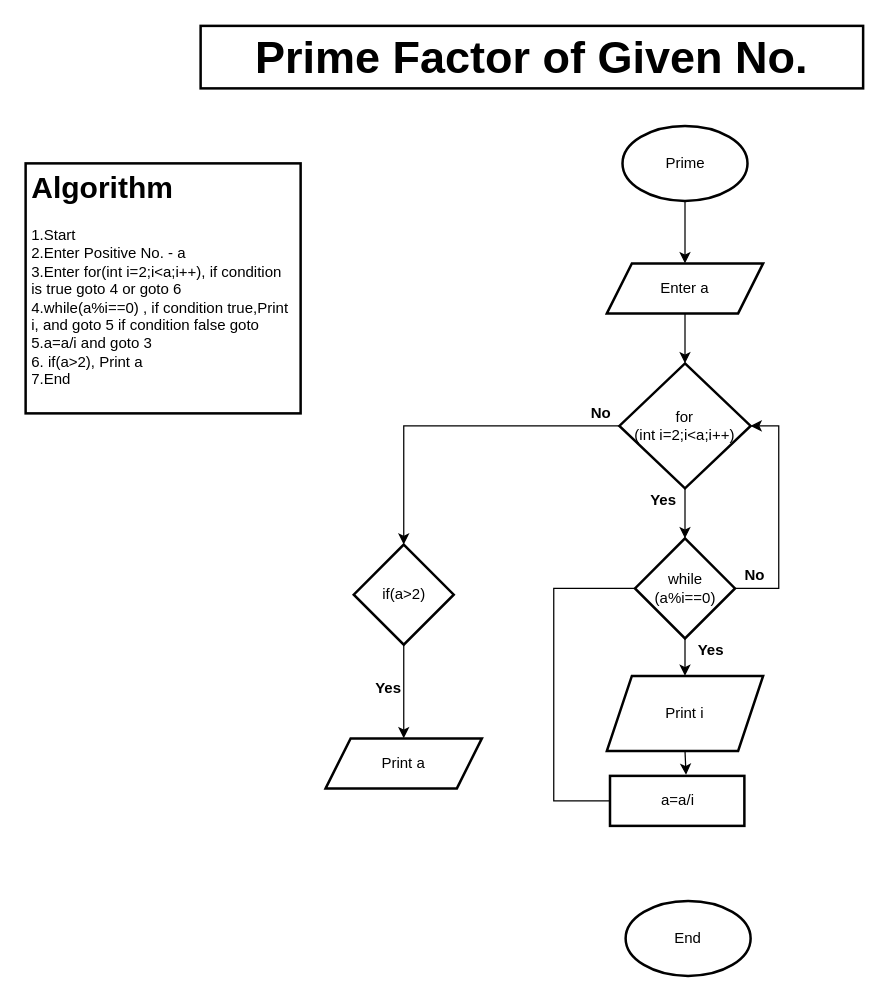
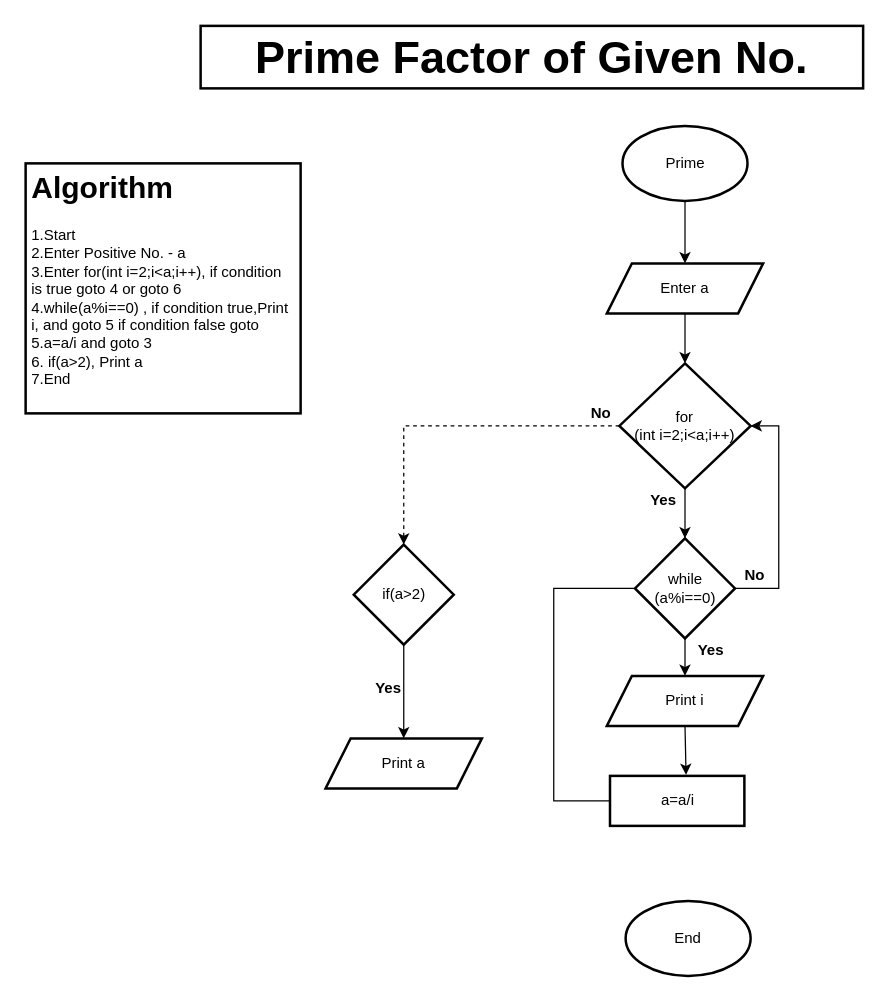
(457, 426) -> (457, 426)
(685, 713) -> (685, 701)
